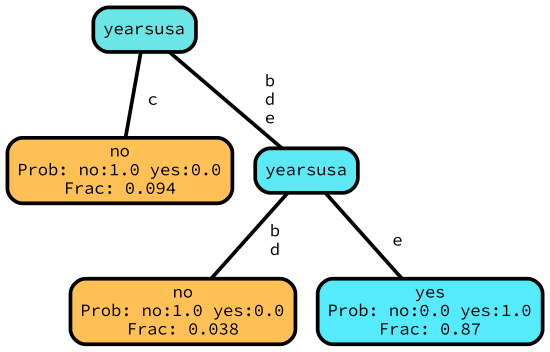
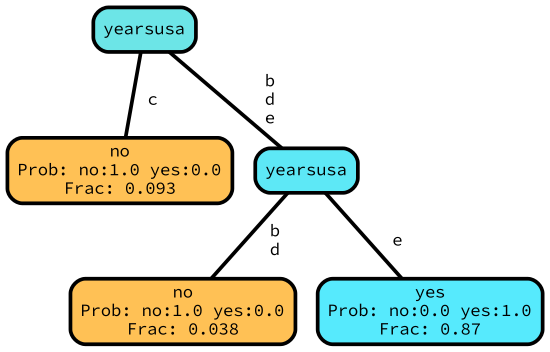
(120, 171) -> (120, 171)
